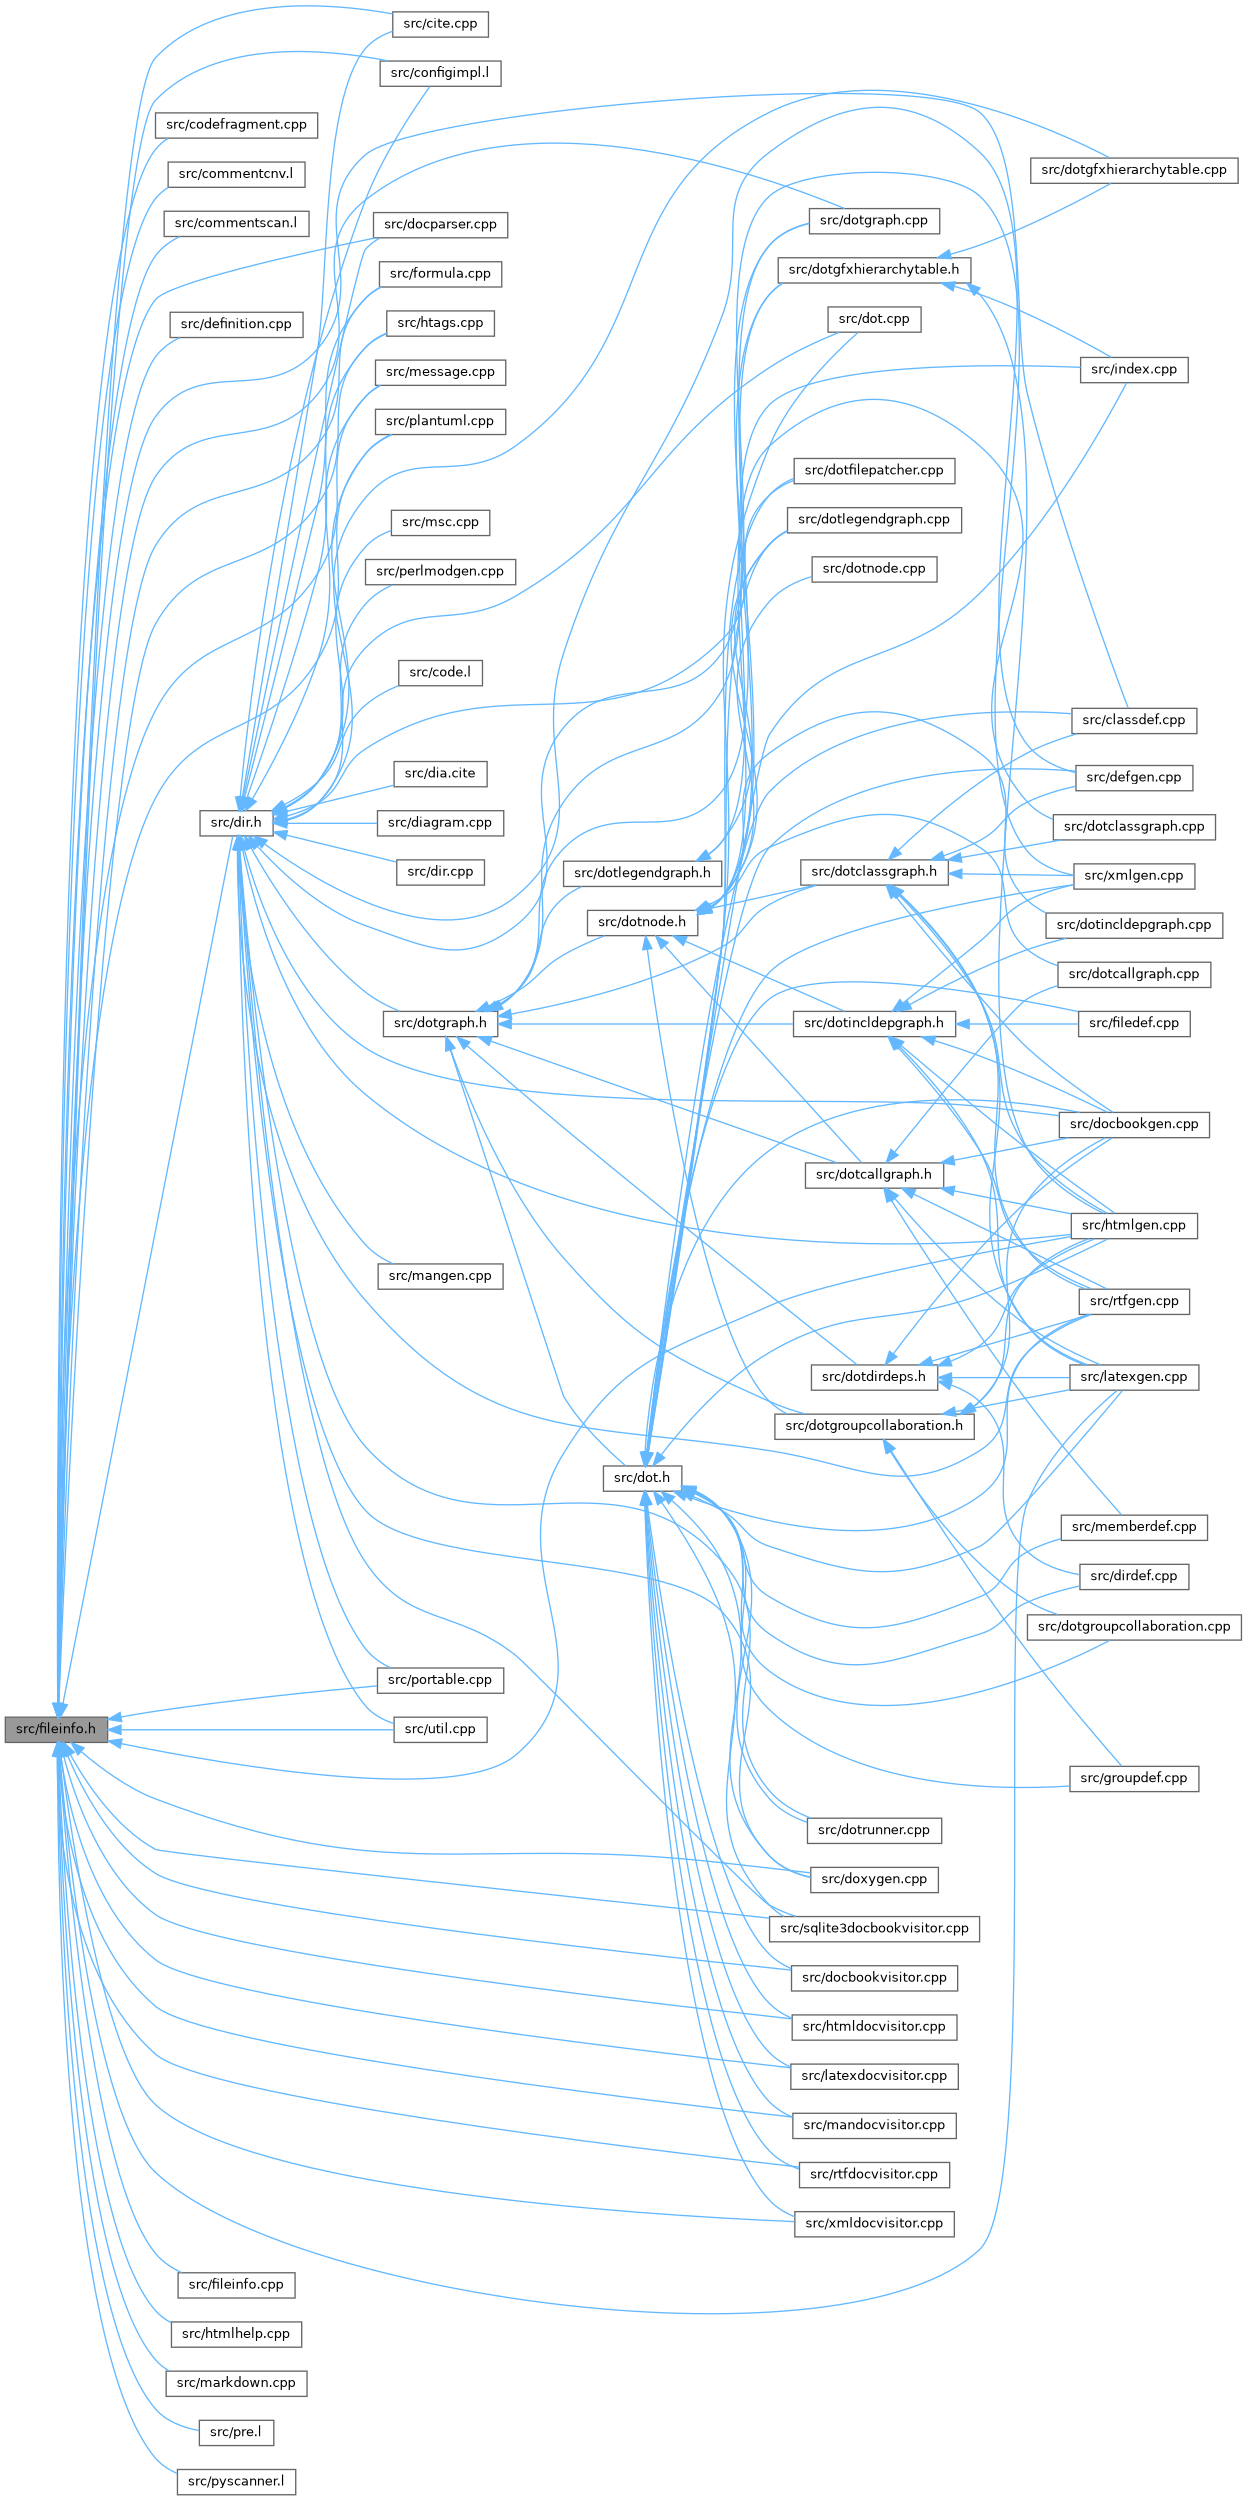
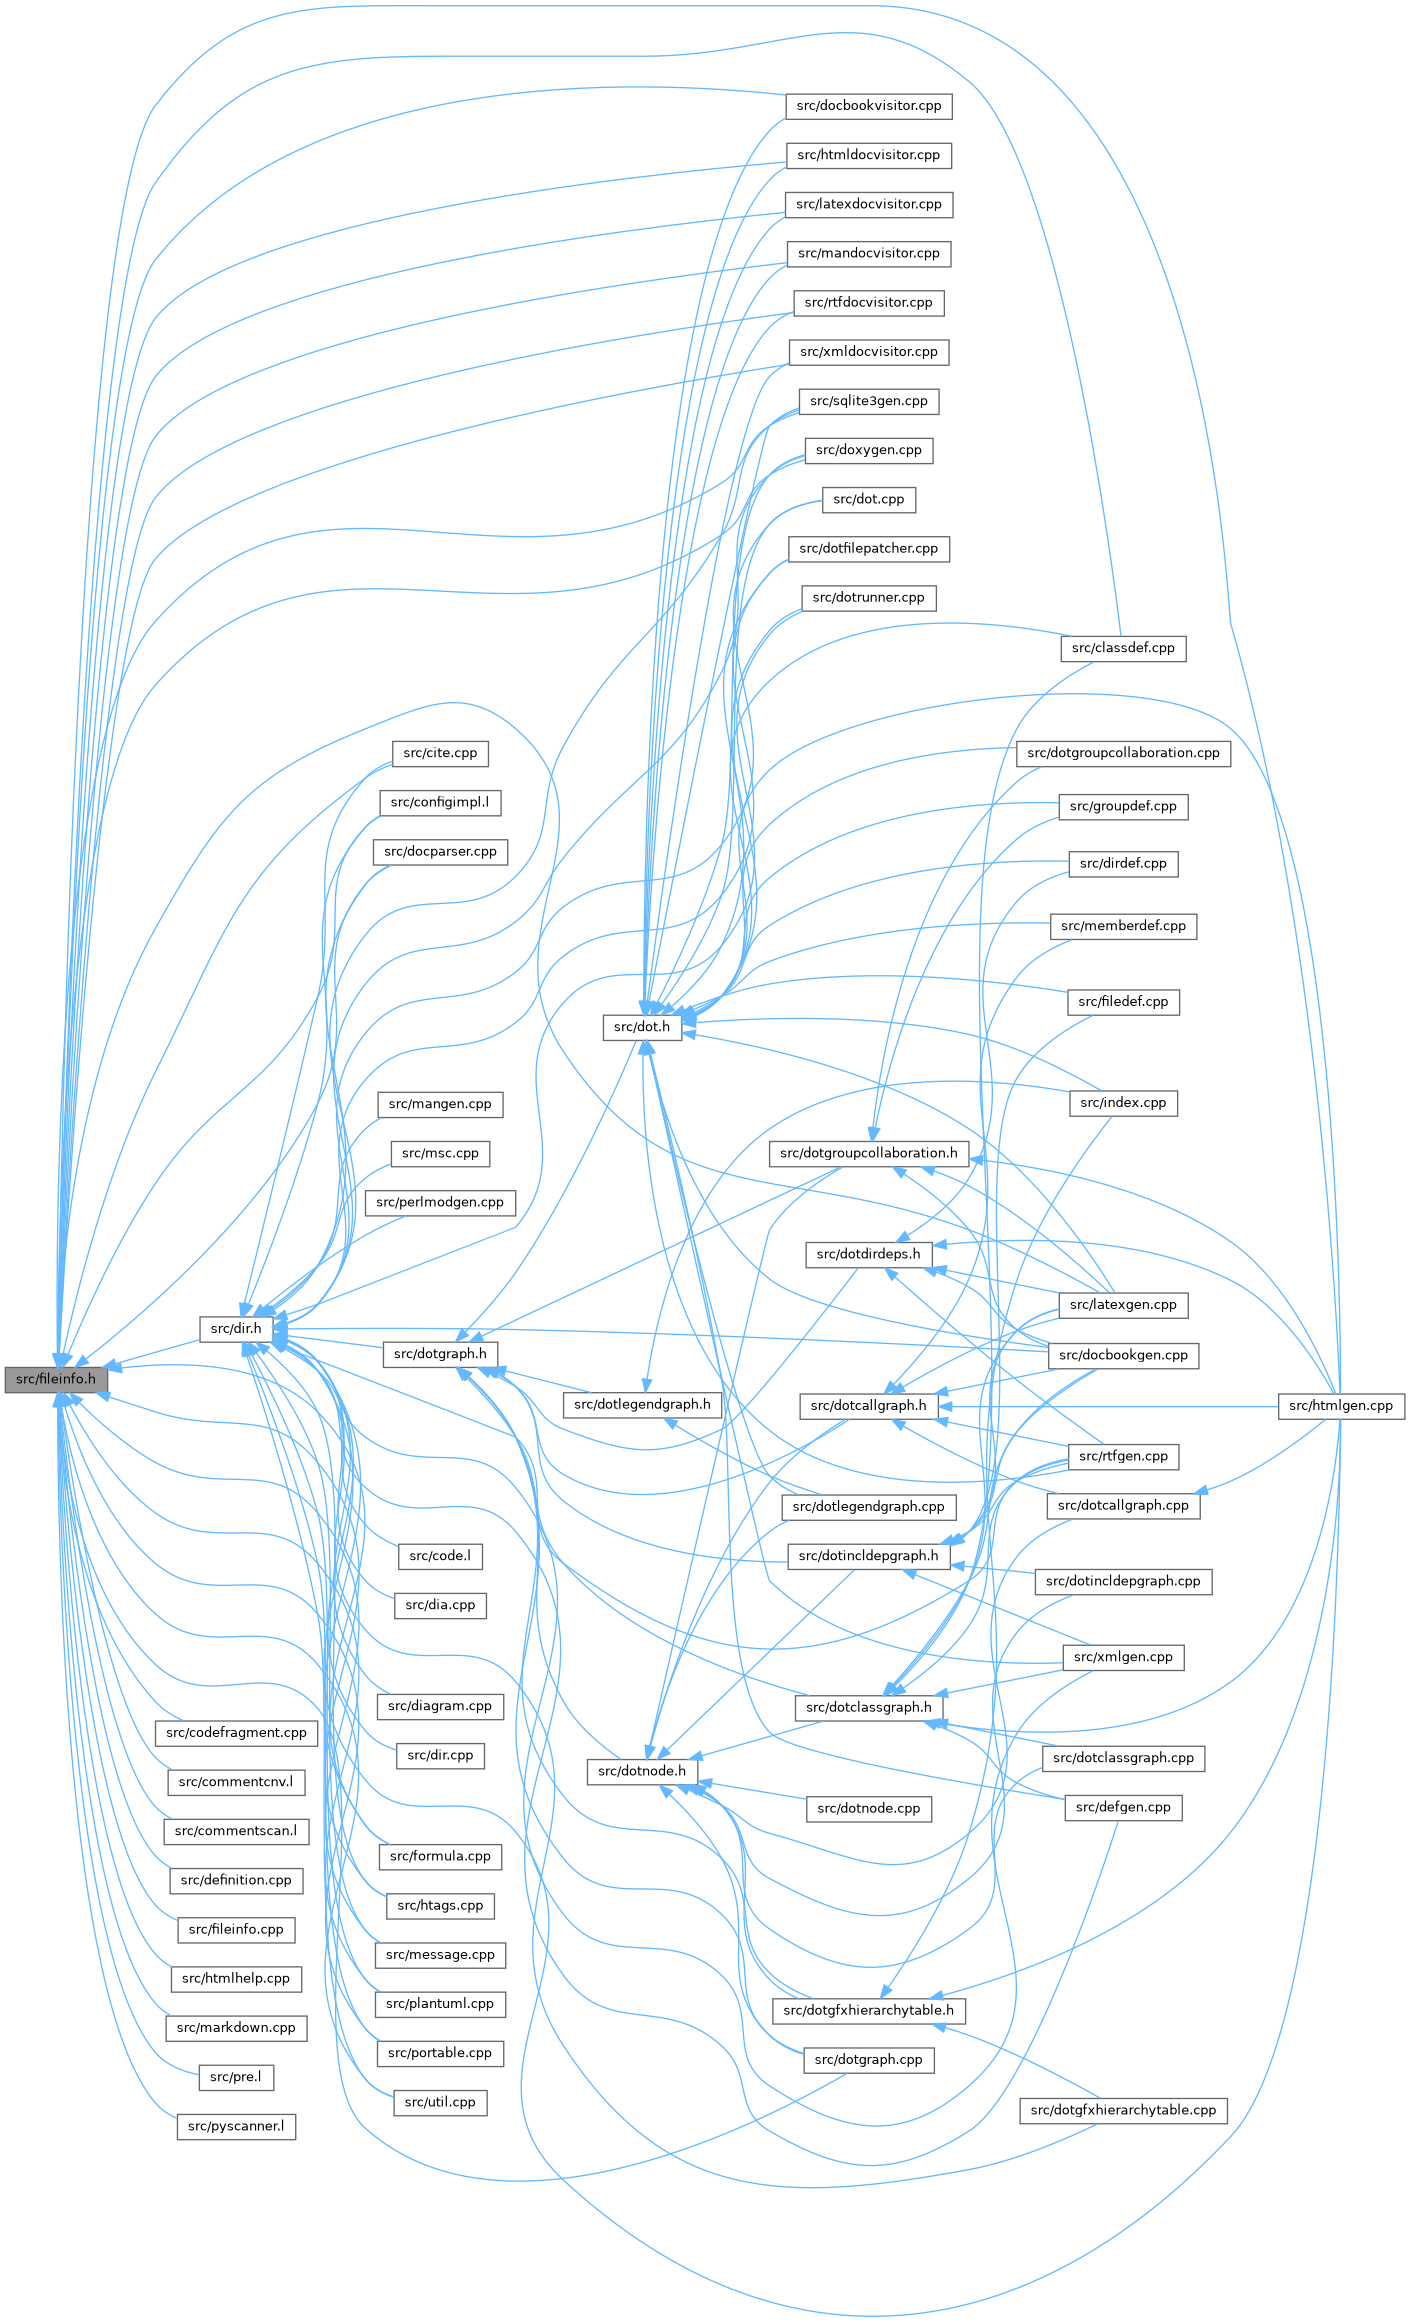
(441, 774) -> (441, 1606)
(1006, 1132) -> (1269, 1460)
(875, 1929) -> (869, 402)
